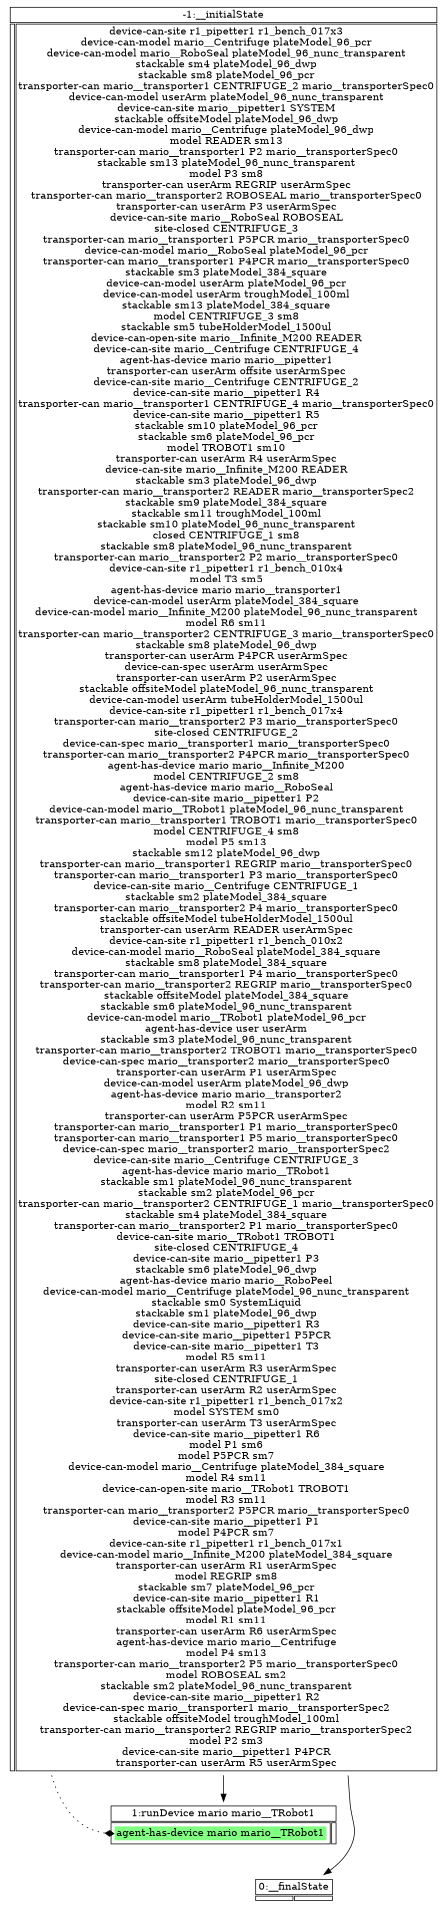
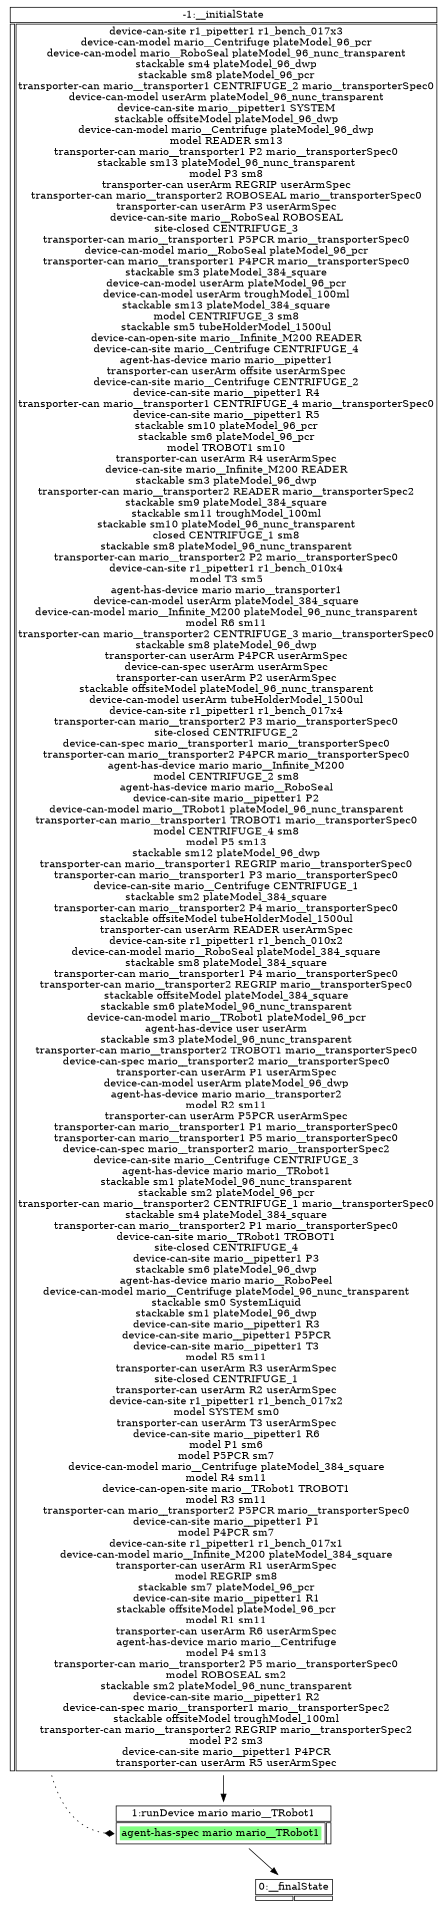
(354, 1827) -> (261, 1859)
(221, 1833) -> (221, 1833)
